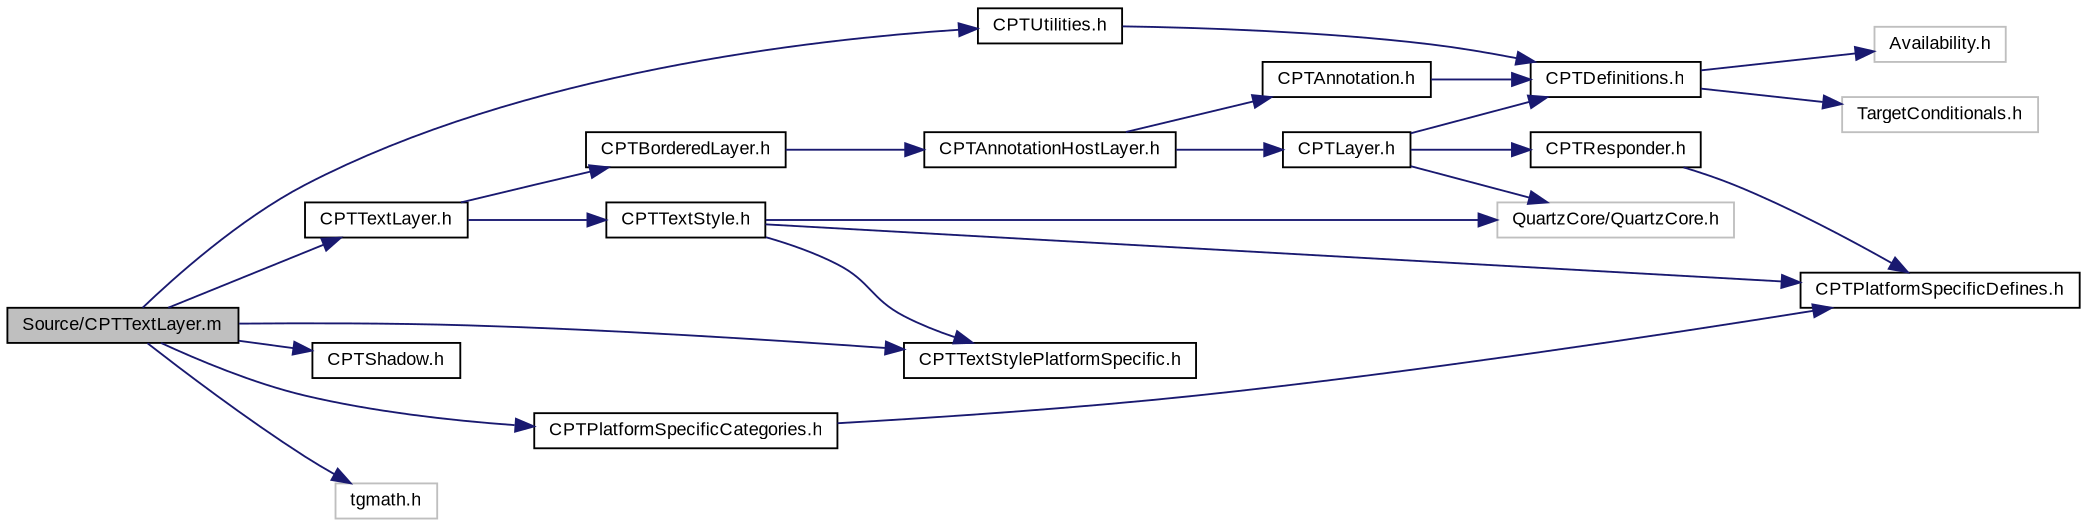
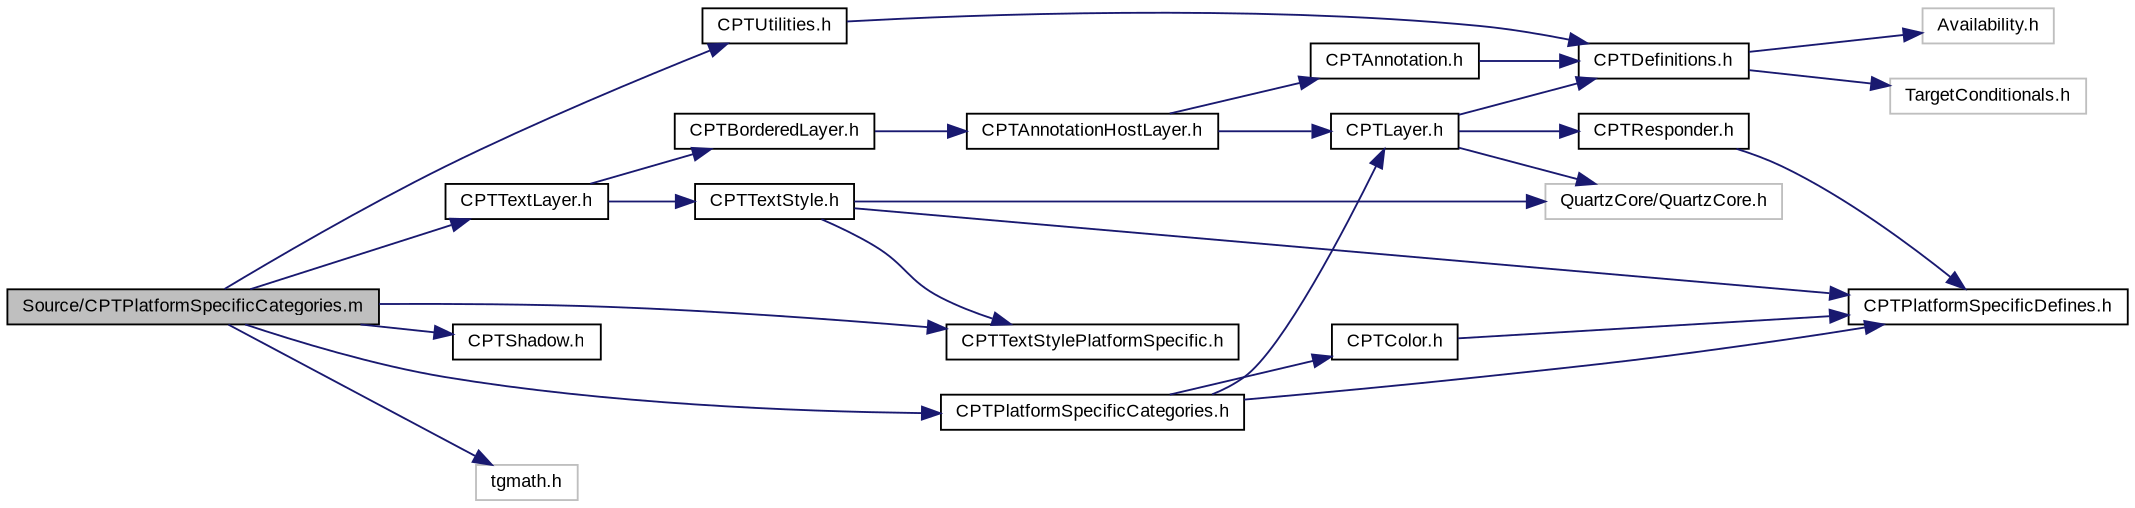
none -> (1308, 292)
(123, 325) -> (193, 307)
none -> (1395, 342)
